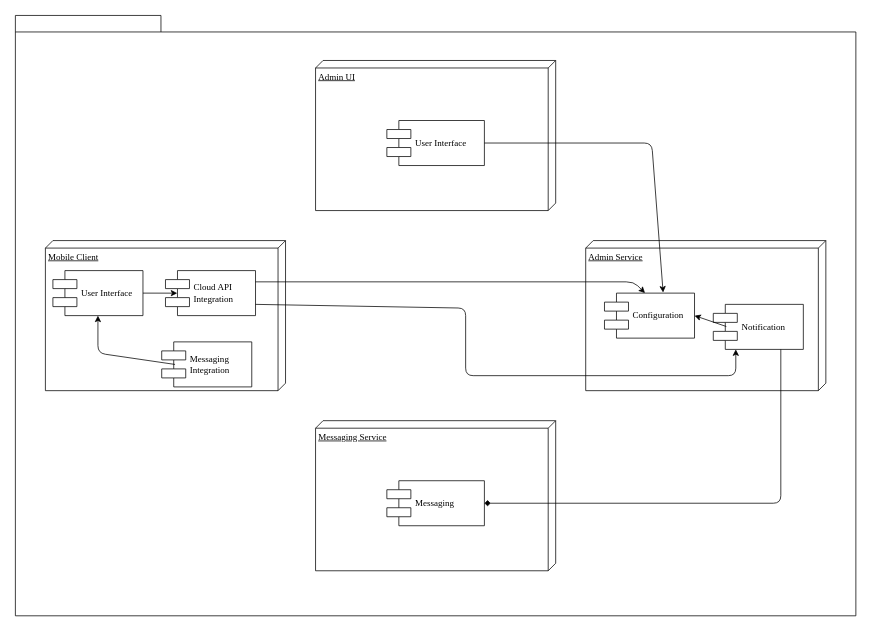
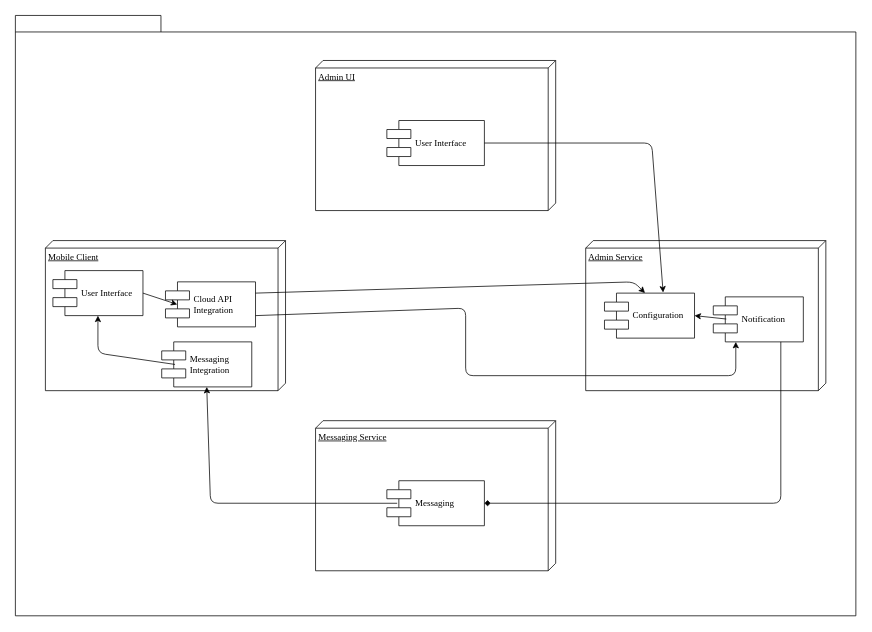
(210, 293) -> (210, 304)
(758, 327) -> (758, 319)
none -> (250, 503)
